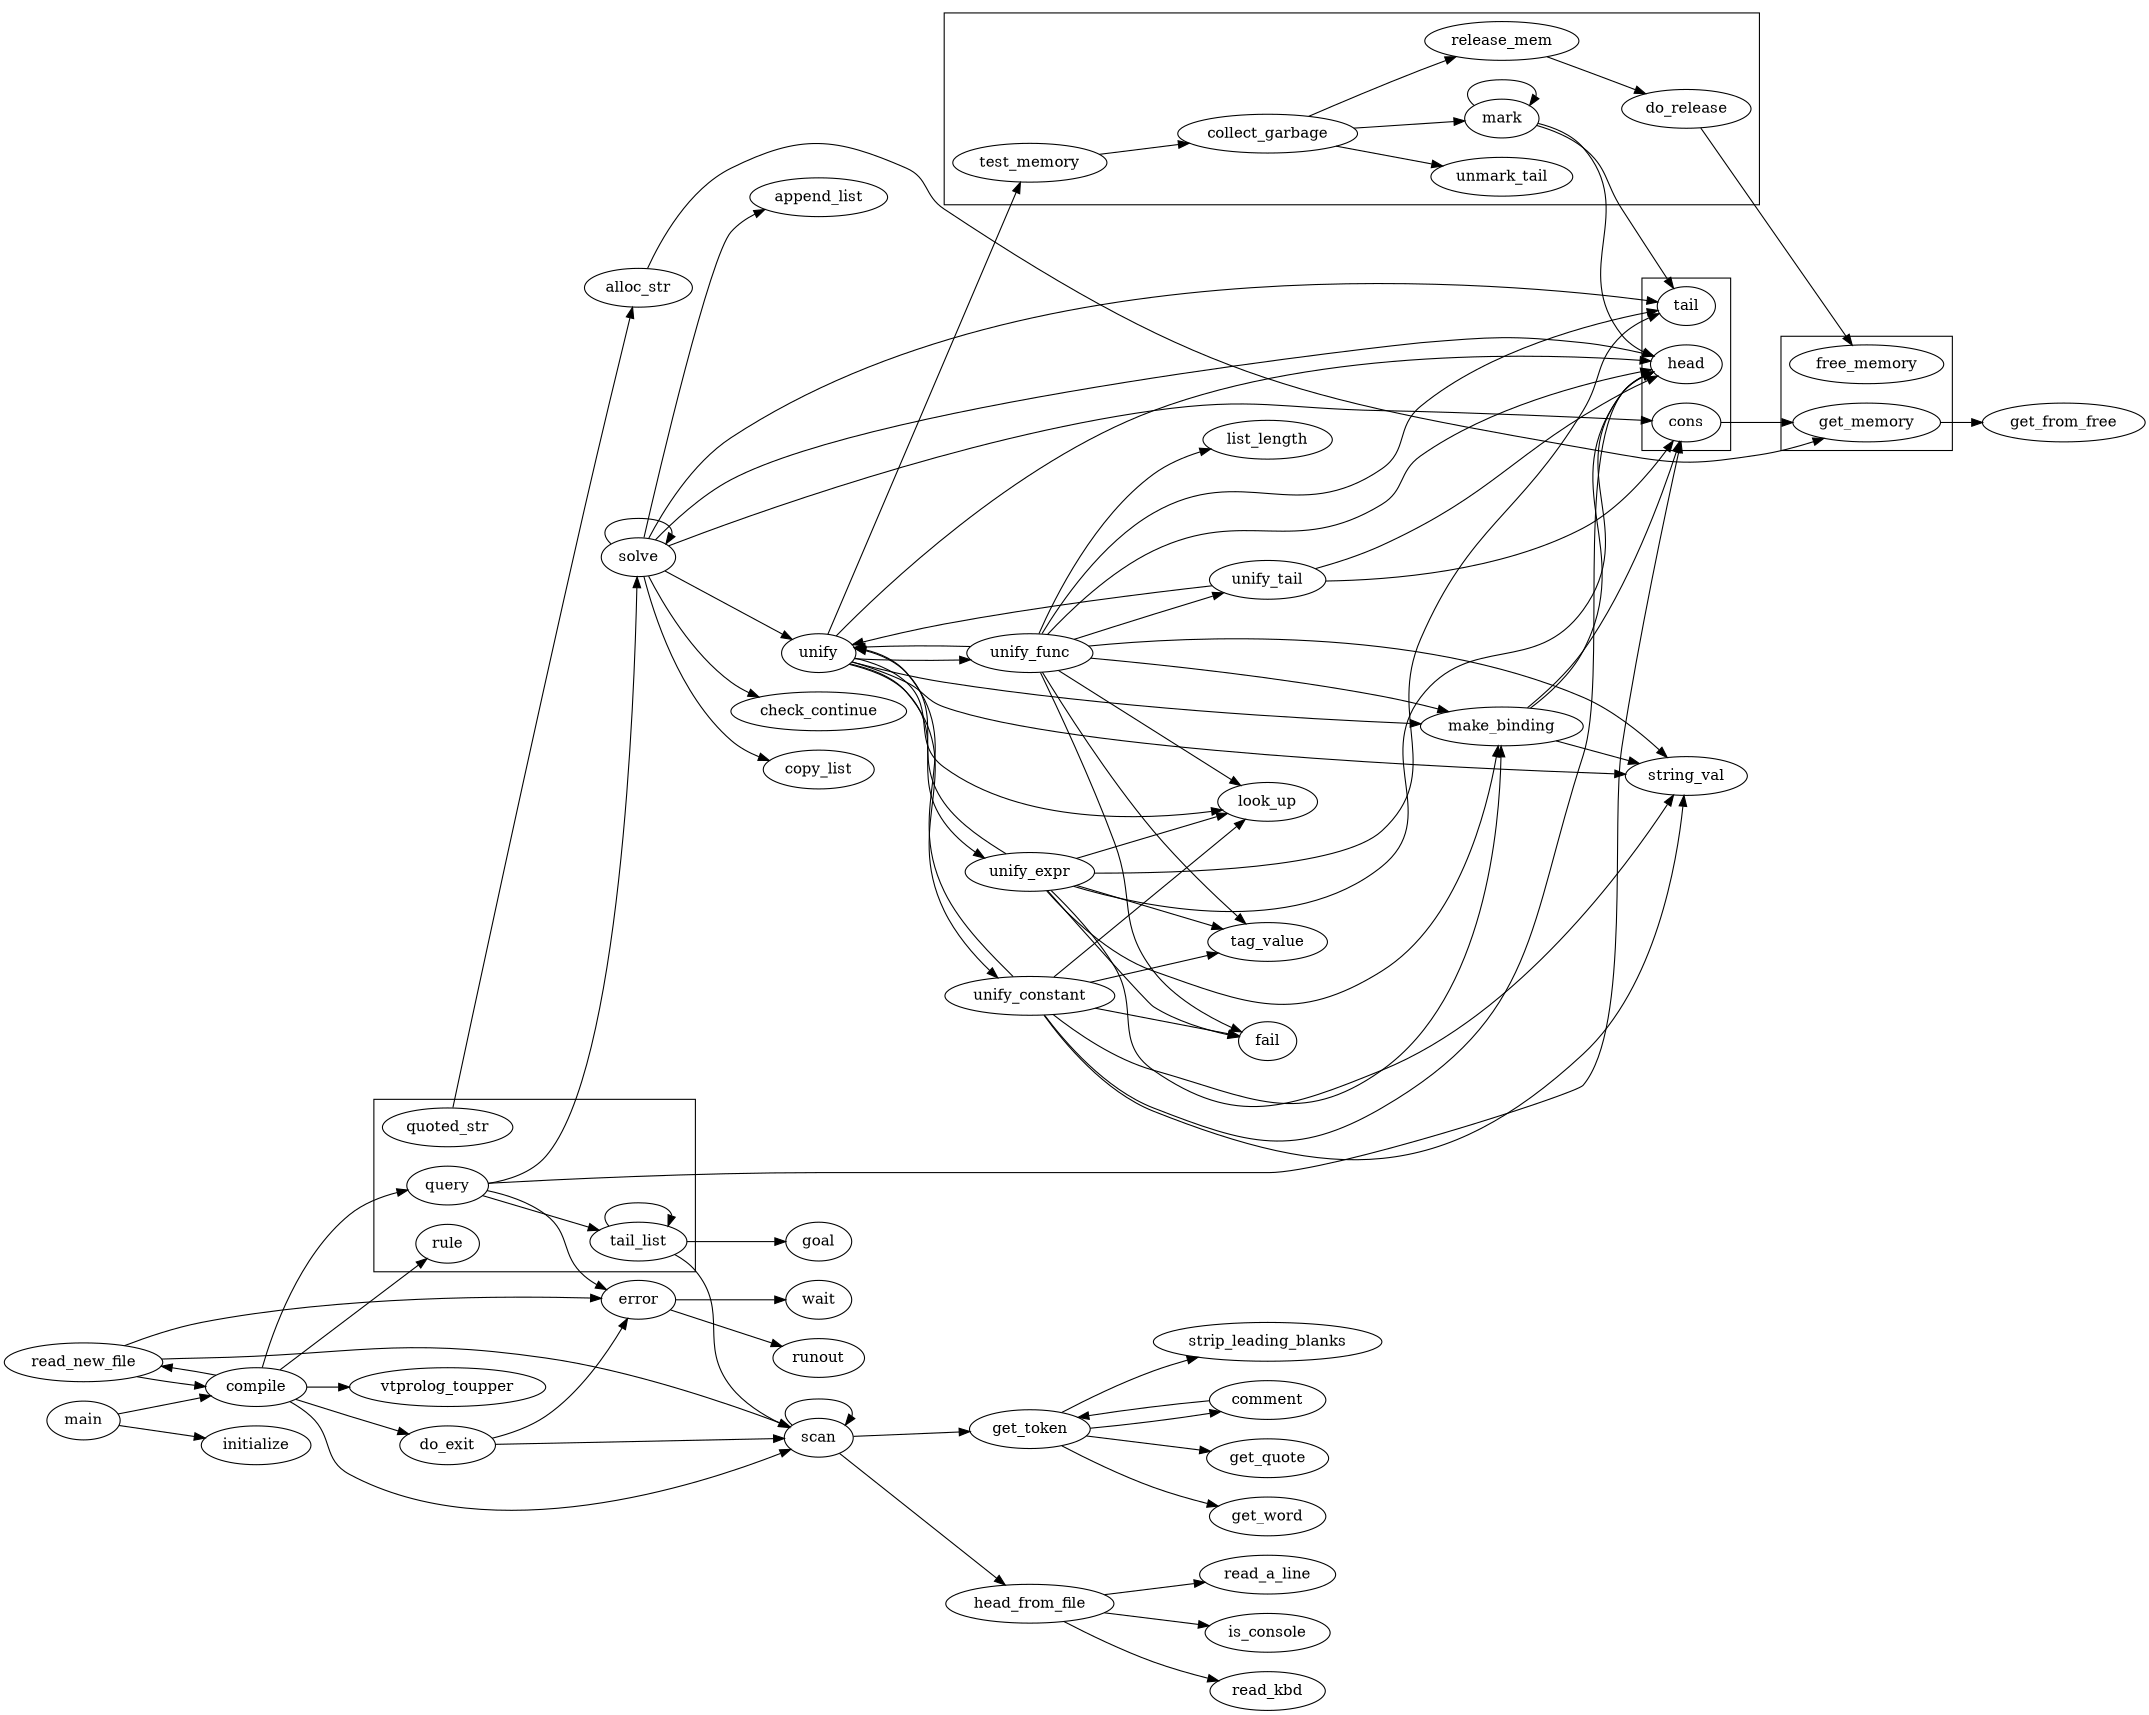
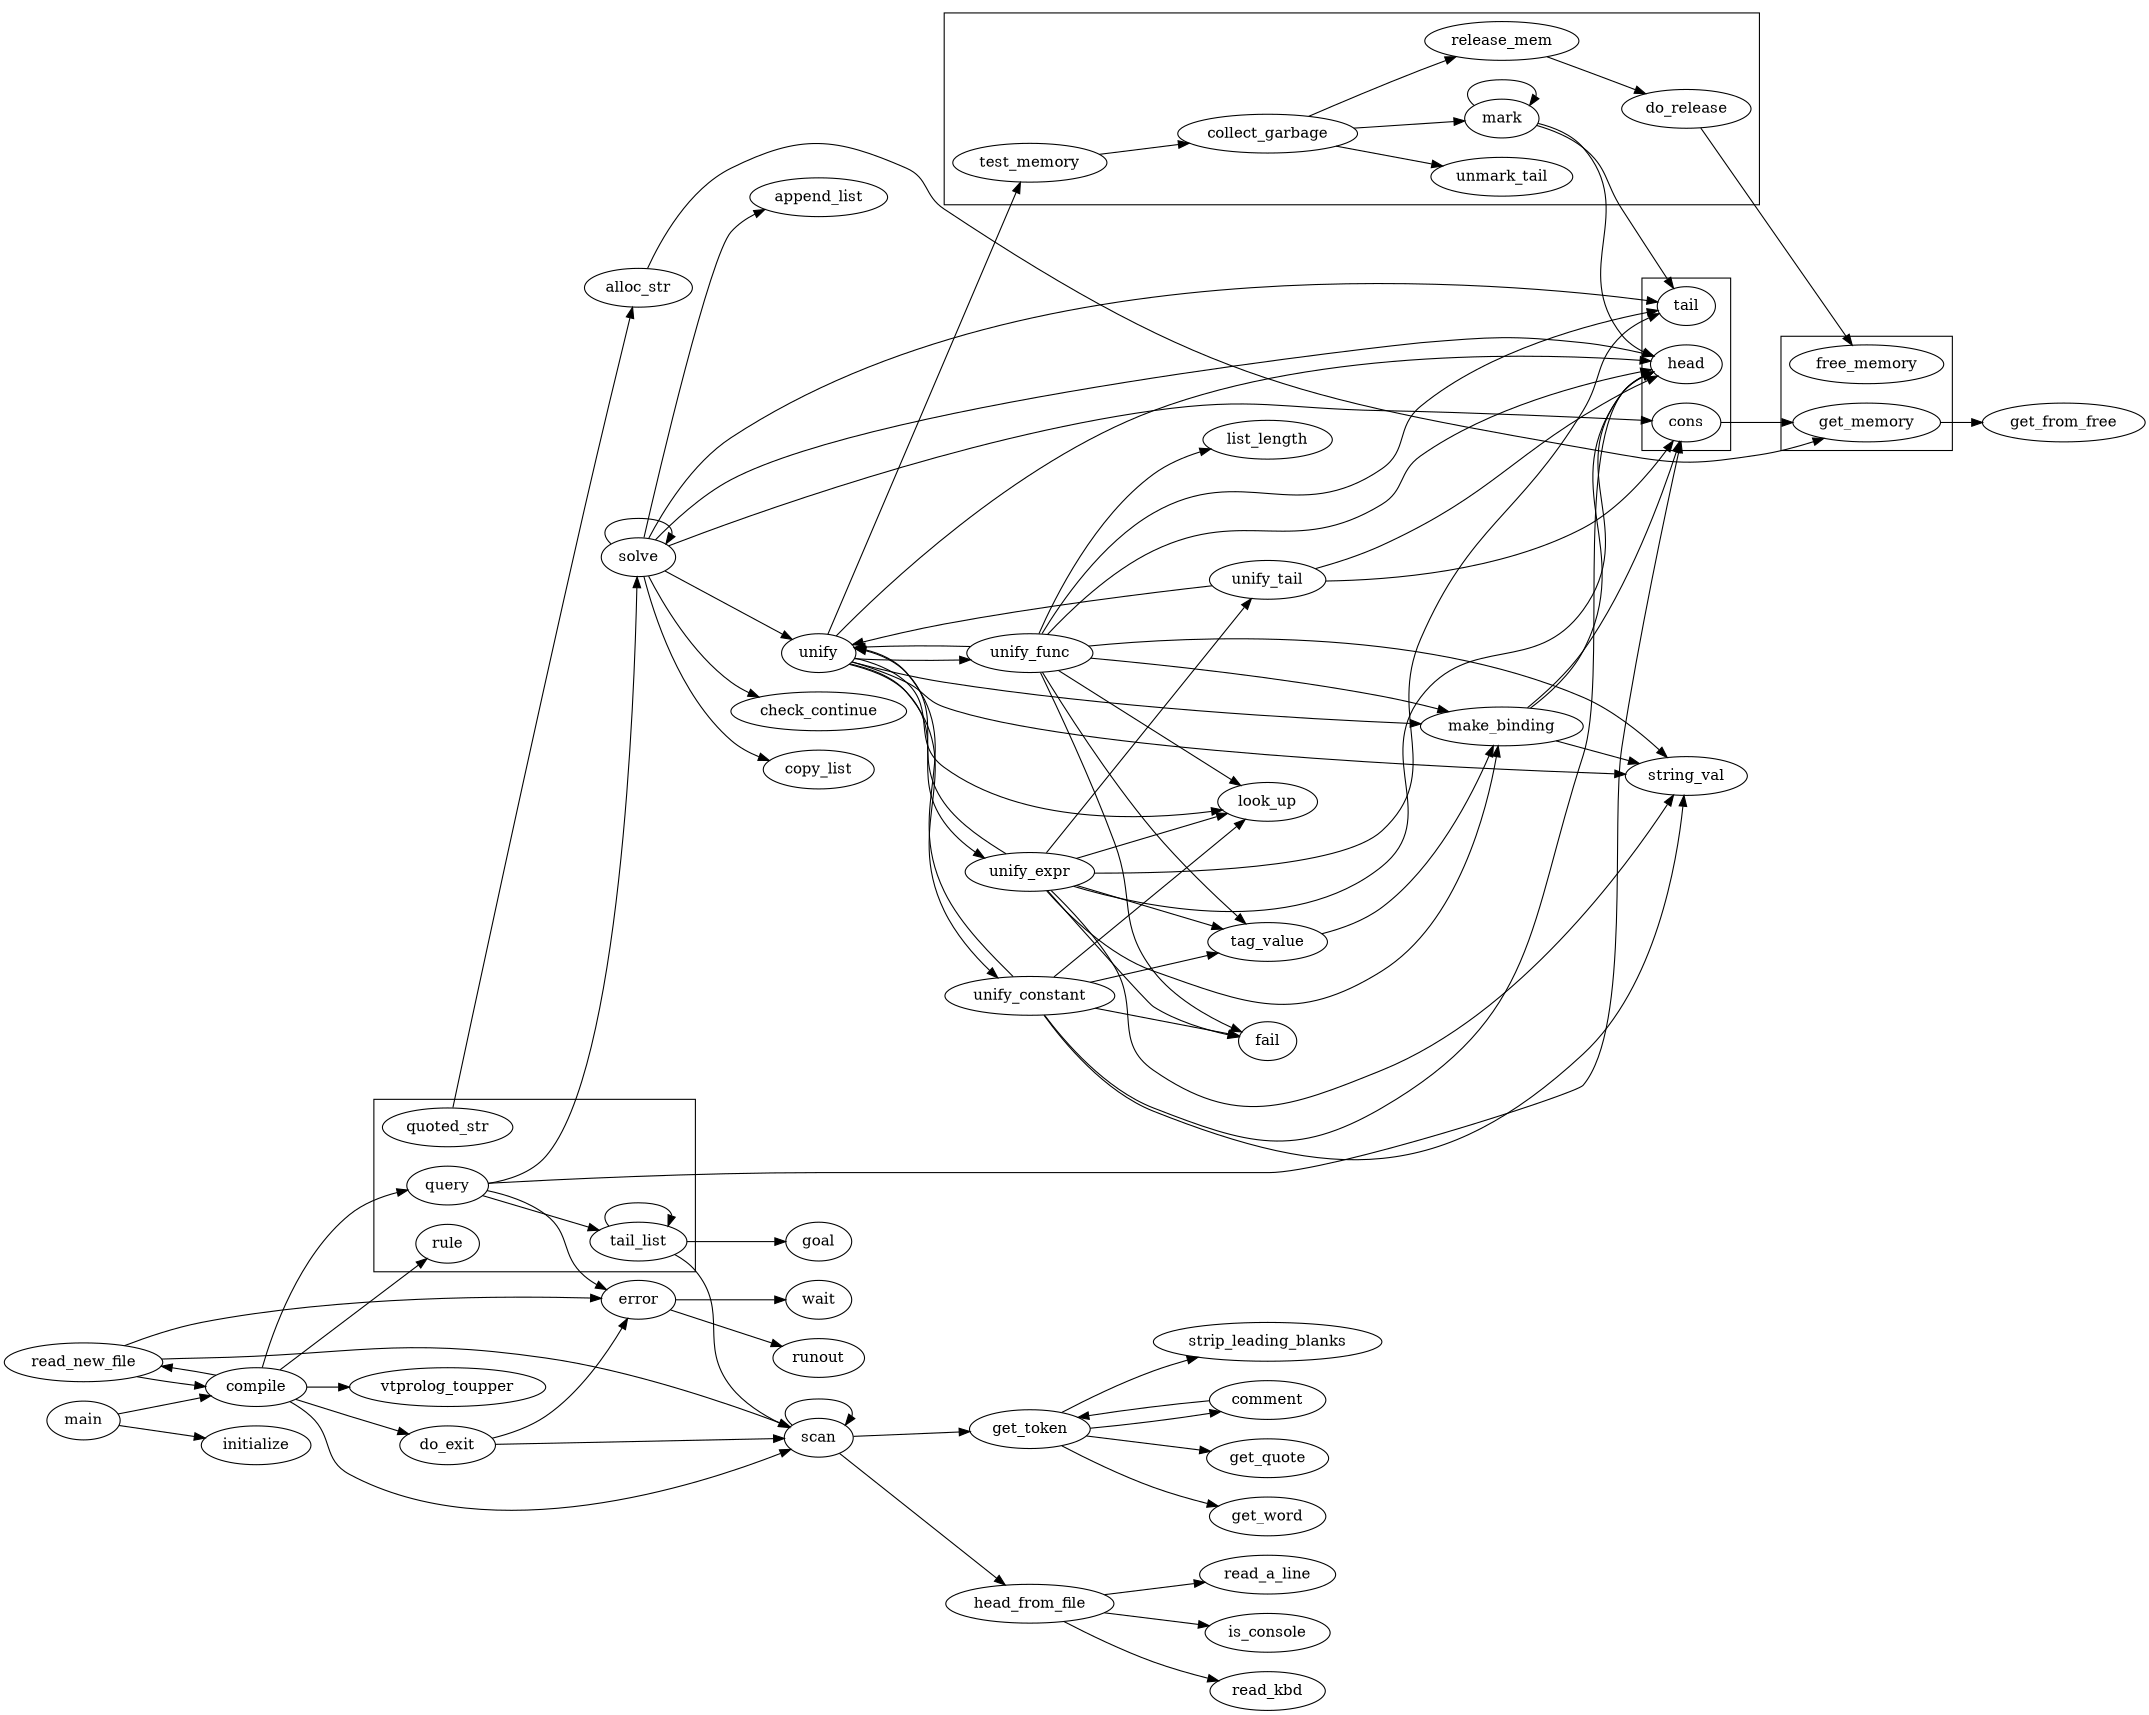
(1143, 617) -> (1155, 718)
(1404, 1050) -> (1425, 865)
